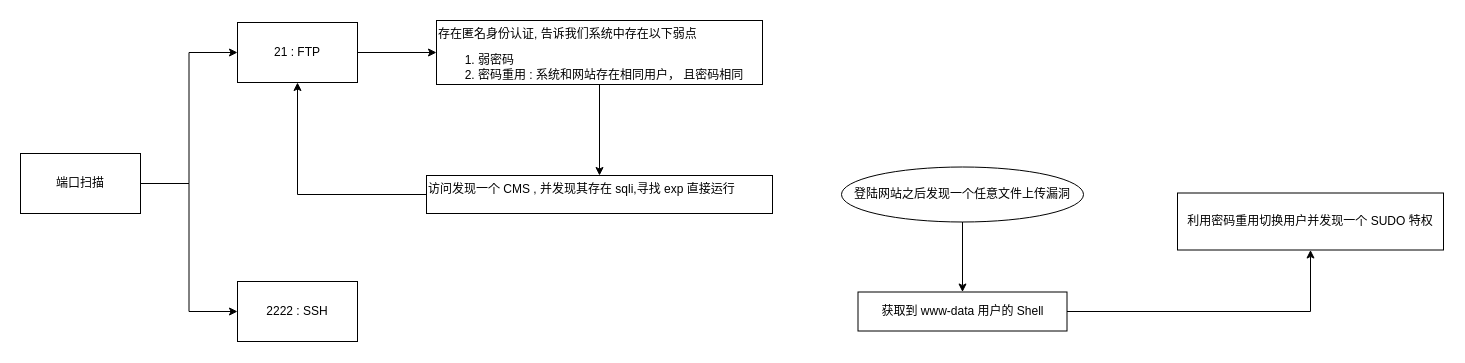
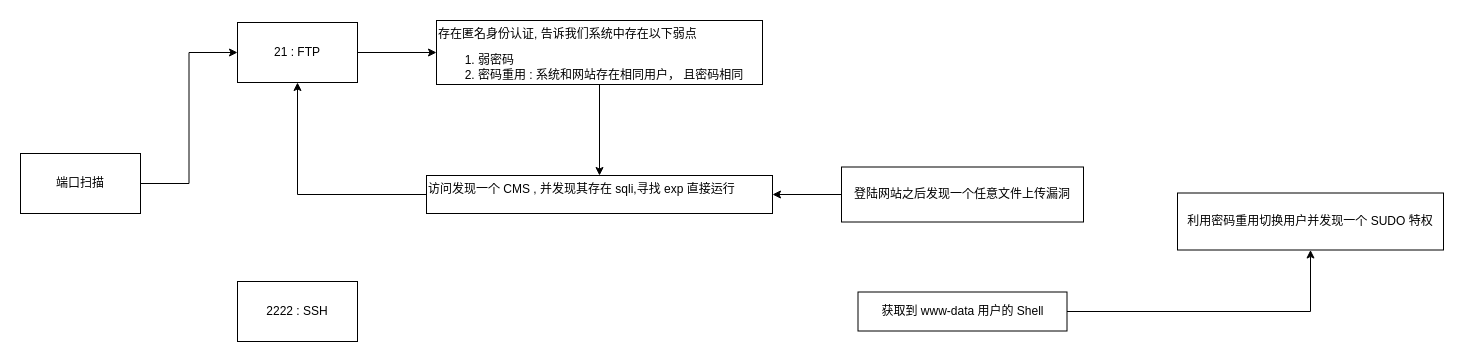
(963, 195) -> (963, 195)
(963, 253) -> (810, 195)
(189, 270) -> none
